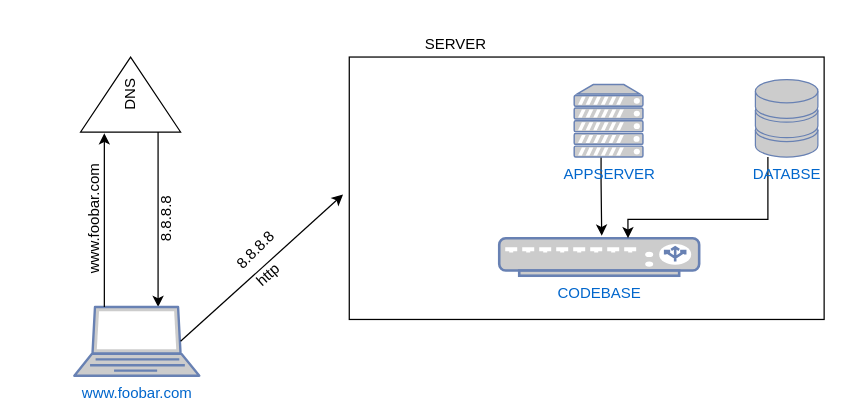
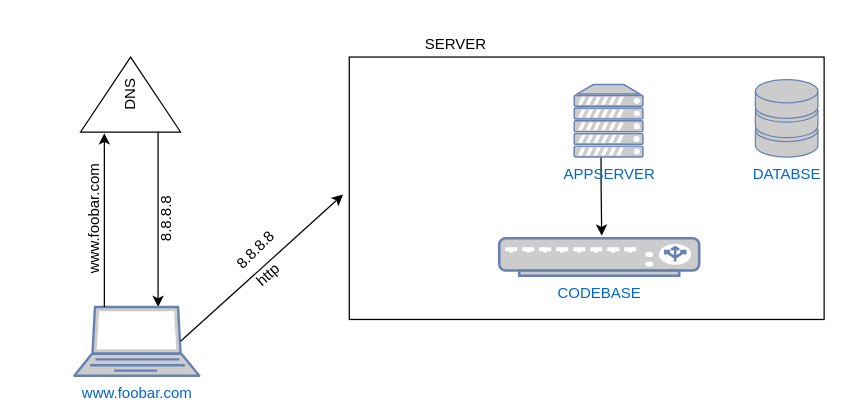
(724, 219) -> none
